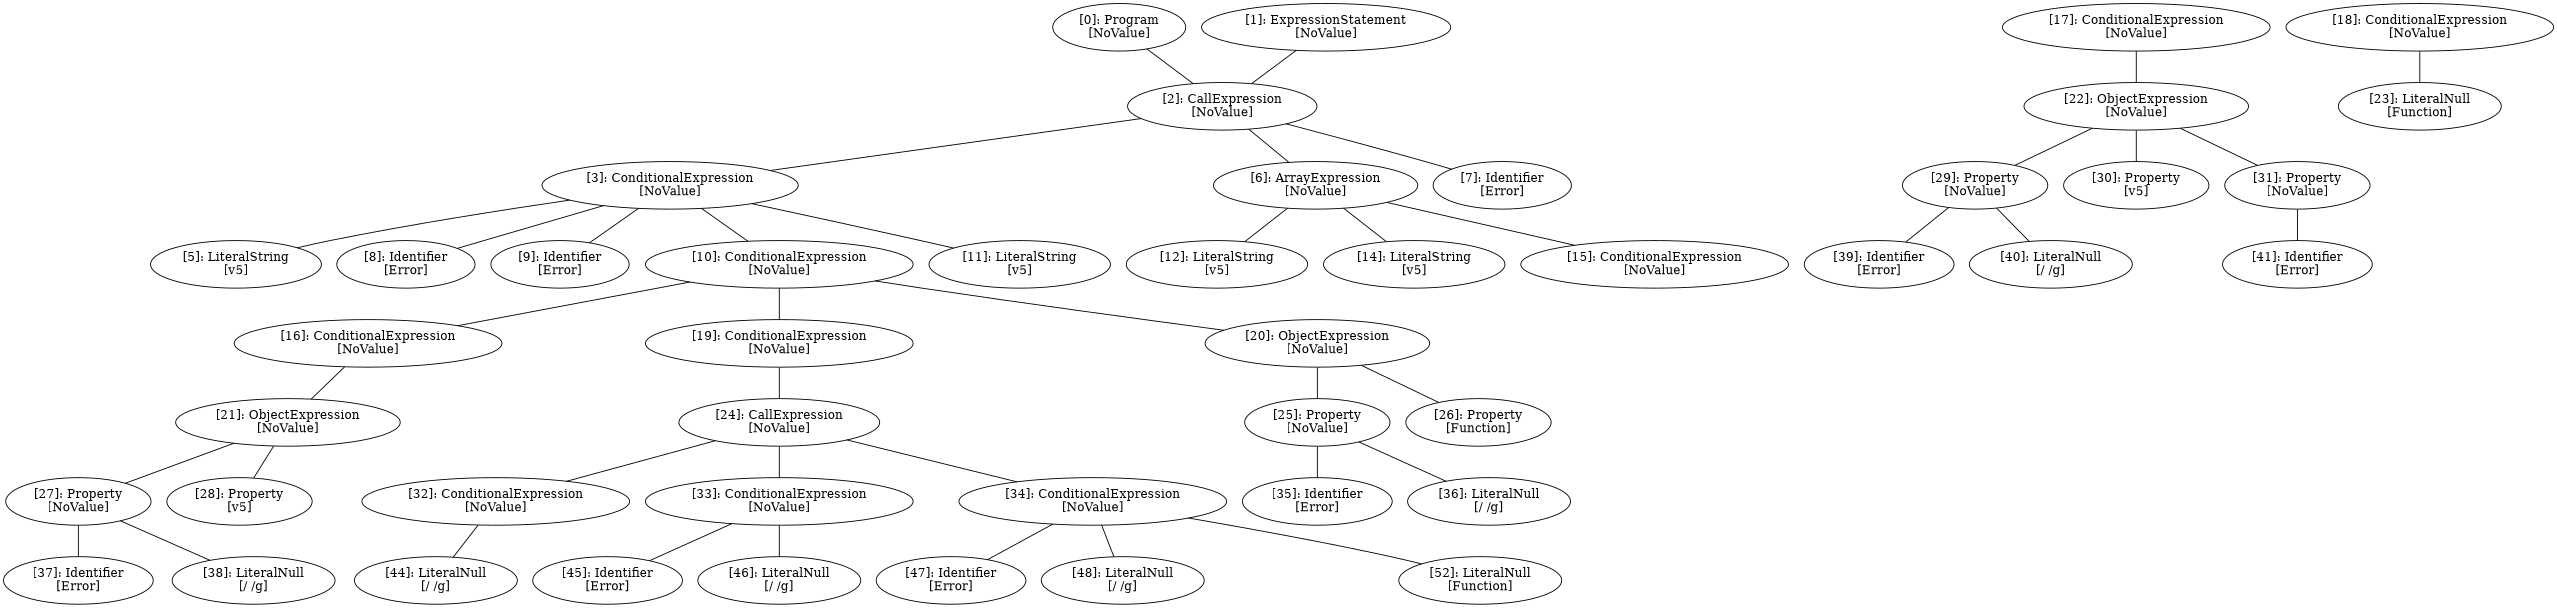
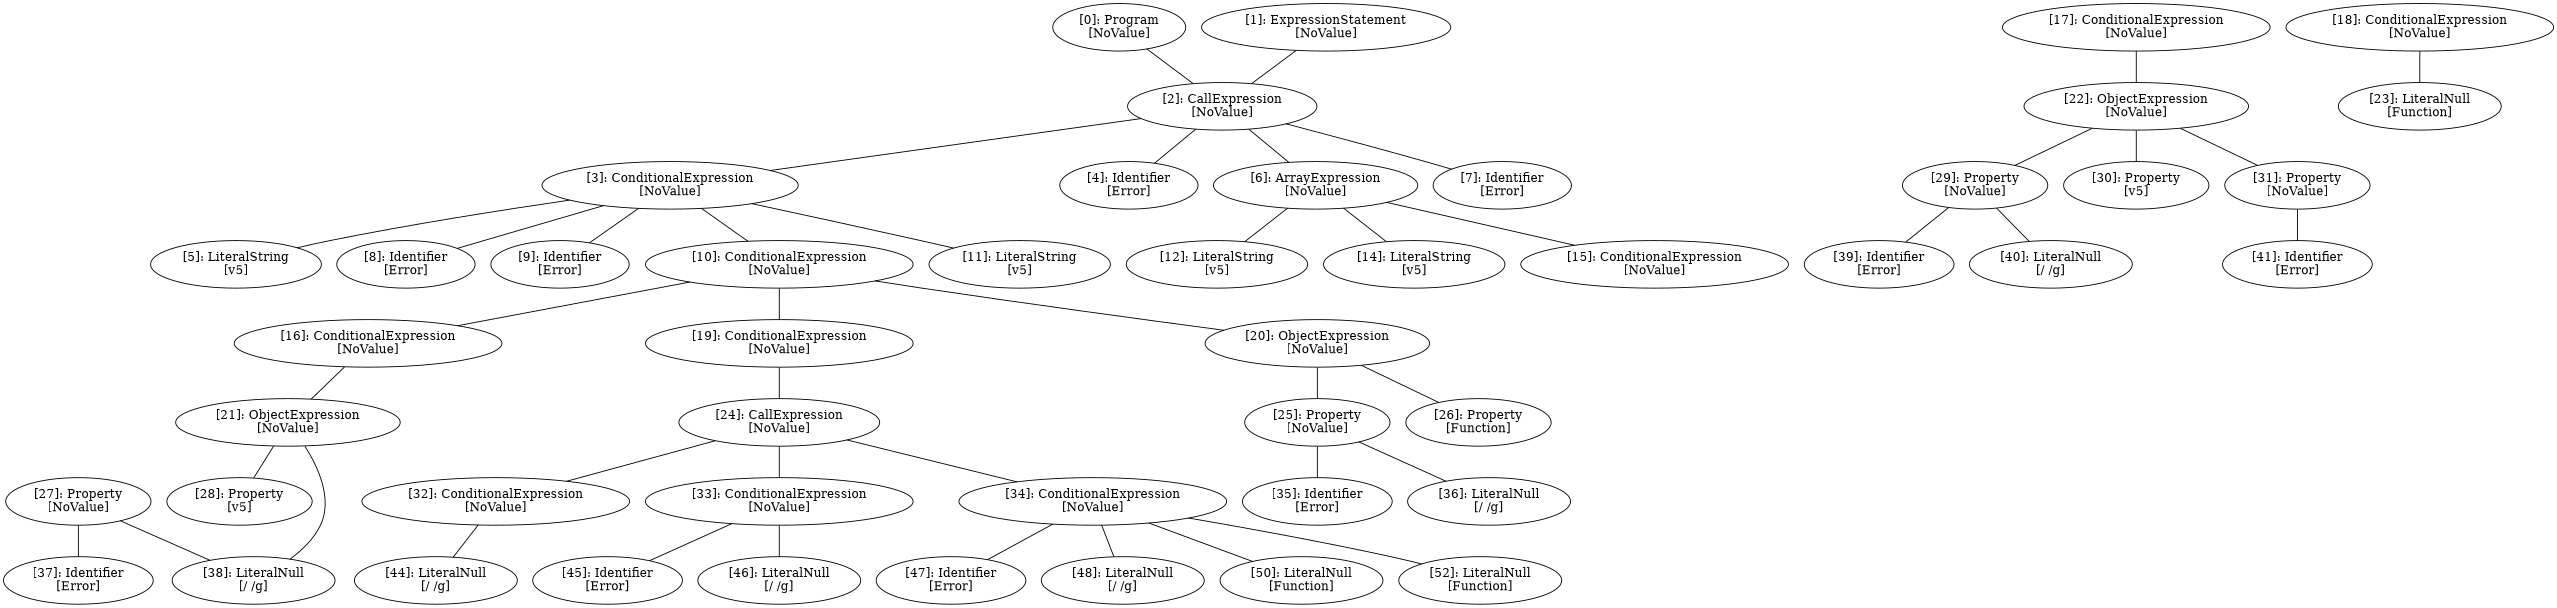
none -> (1129, 185)
(180, 463) -> (325, 507)
none -> (1302, 580)
